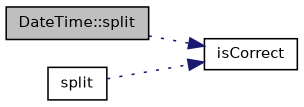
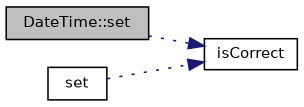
(77, 23) -> (77, 23)
(77, 84) -> (77, 84)
